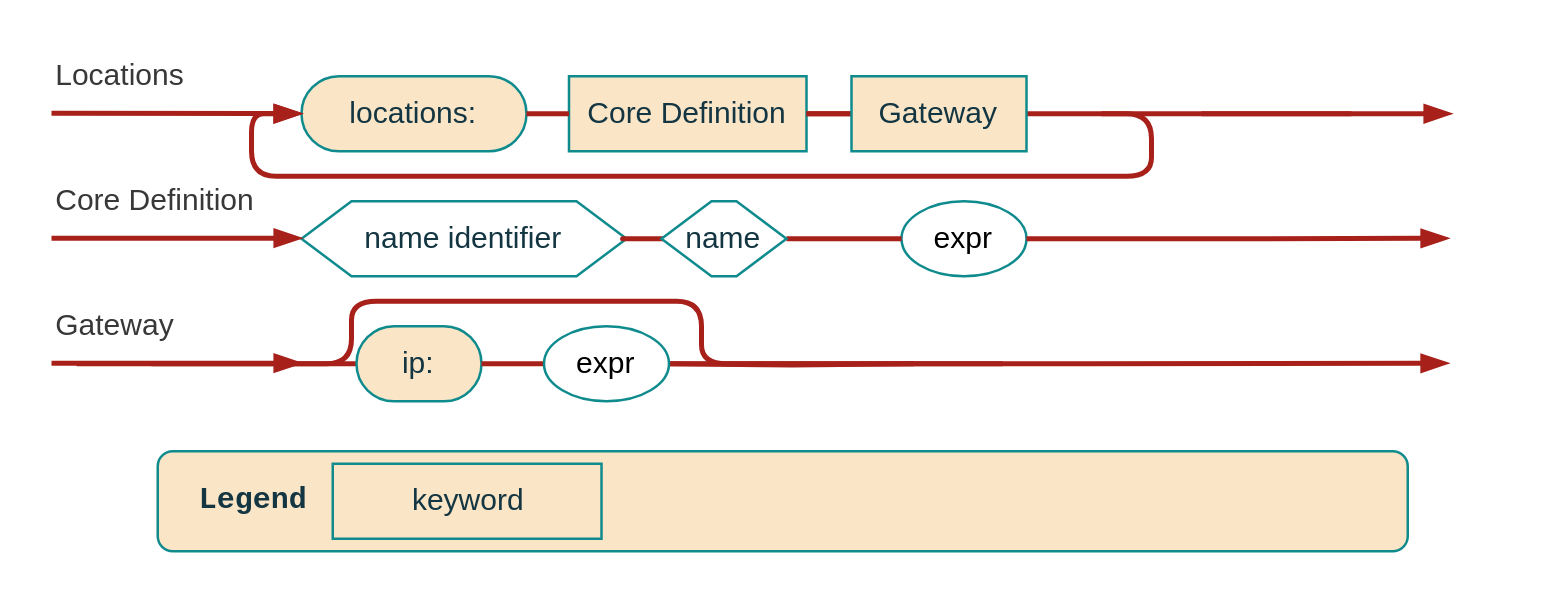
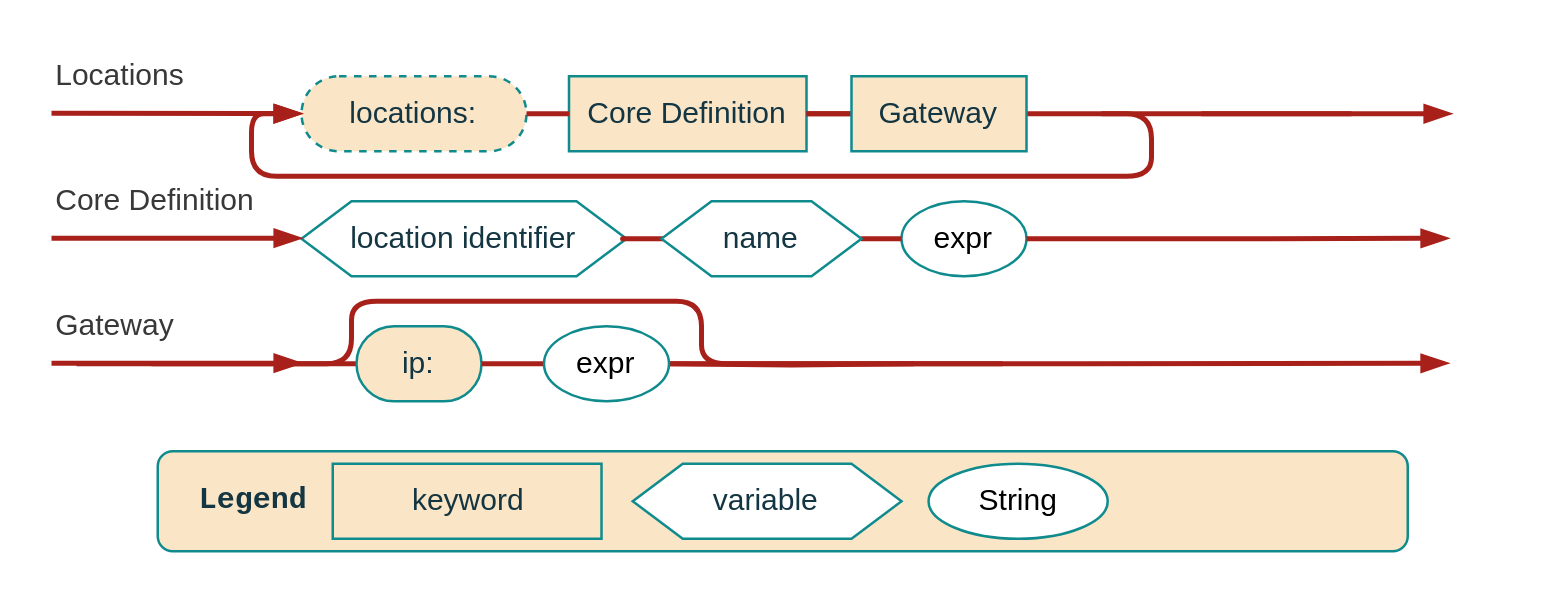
(414, 114) -> (414, 114)
(464, 239) -> (464, 239)
(724, 239) -> (761, 239)
none -> (767, 501)
none -> (1018, 501)
